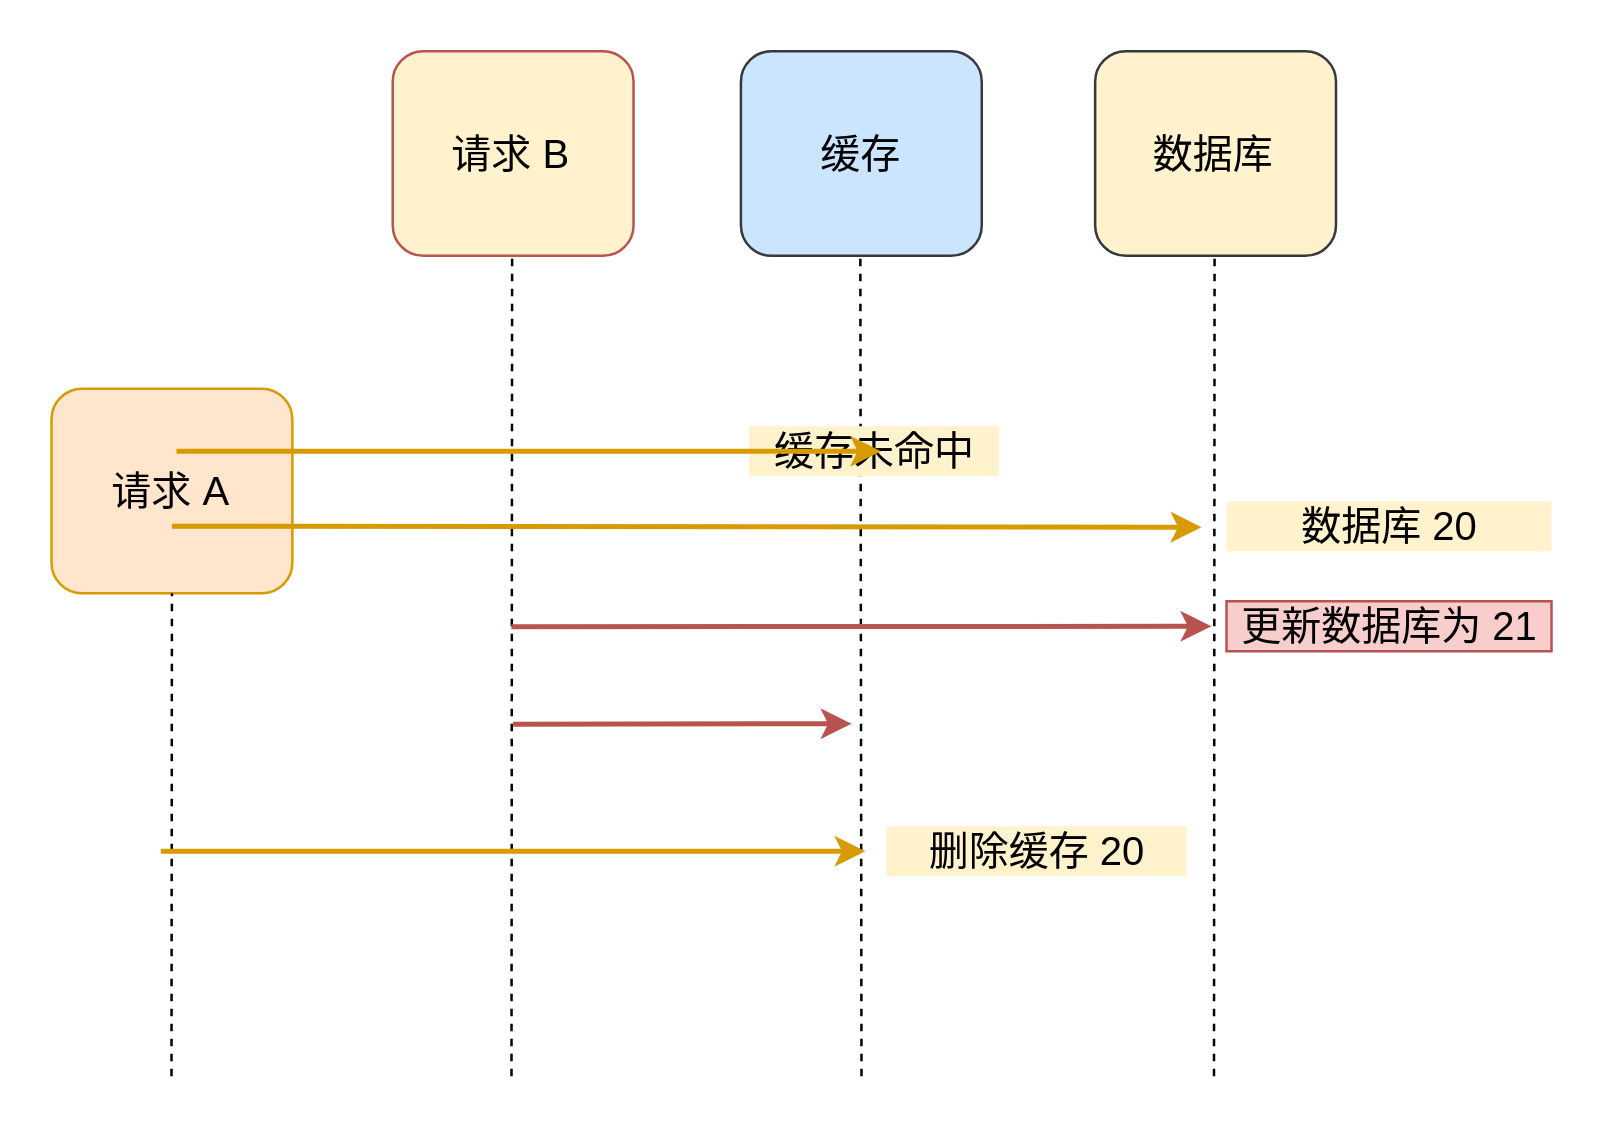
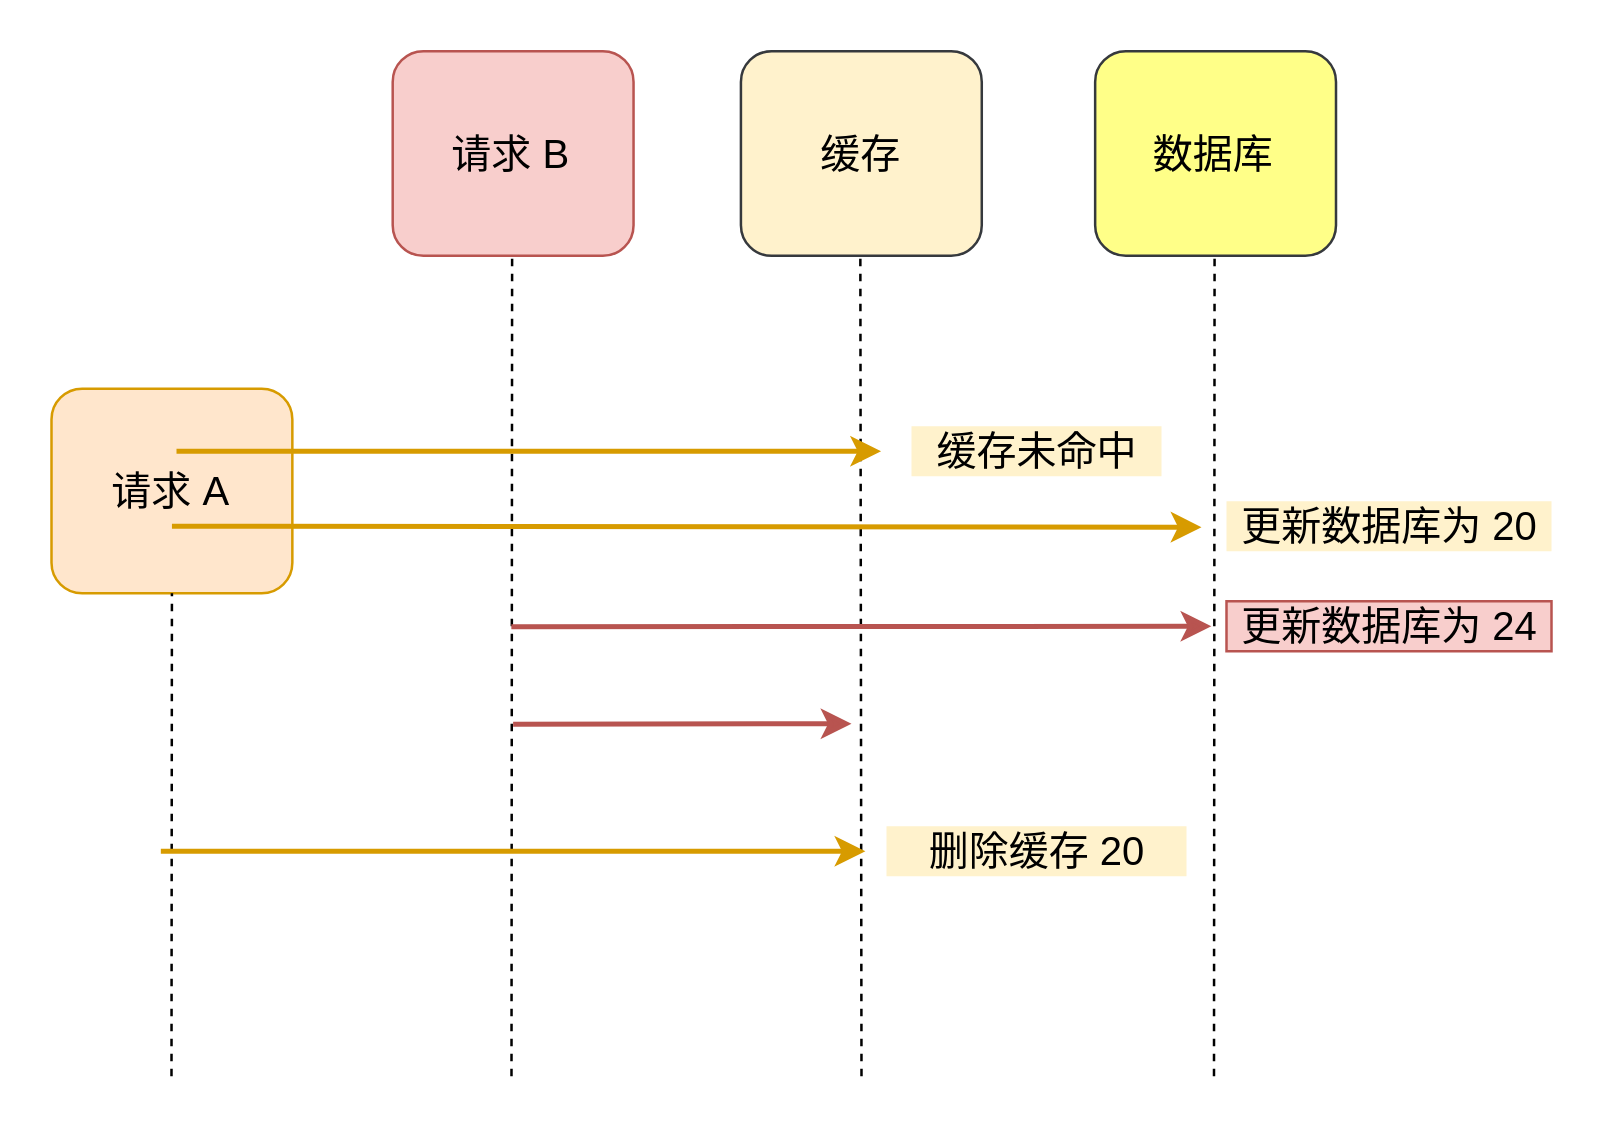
(513, 154) -> (513, 154)
(861, 154) -> (861, 154)
(1215, 154) -> (1215, 154)
(874, 451) -> (1036, 451)
(1390, 526) -> (1390, 526)
(1390, 626) -> (1390, 626)
